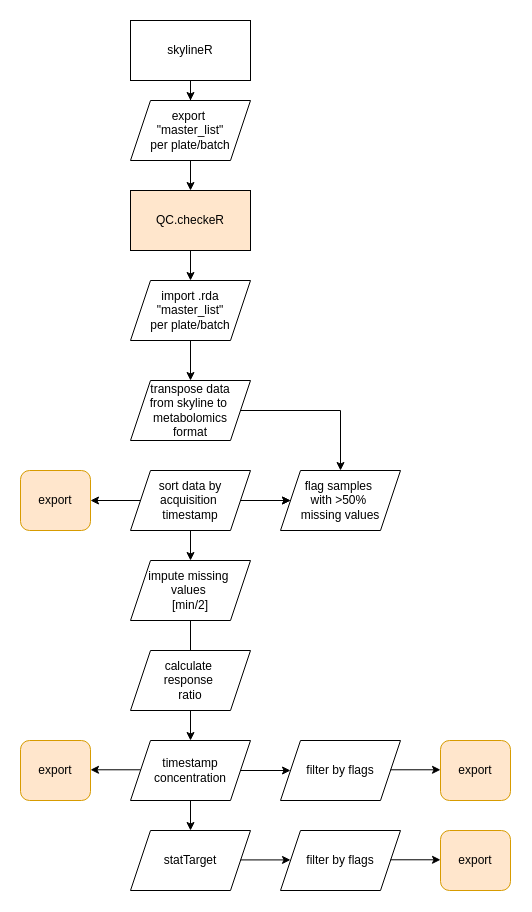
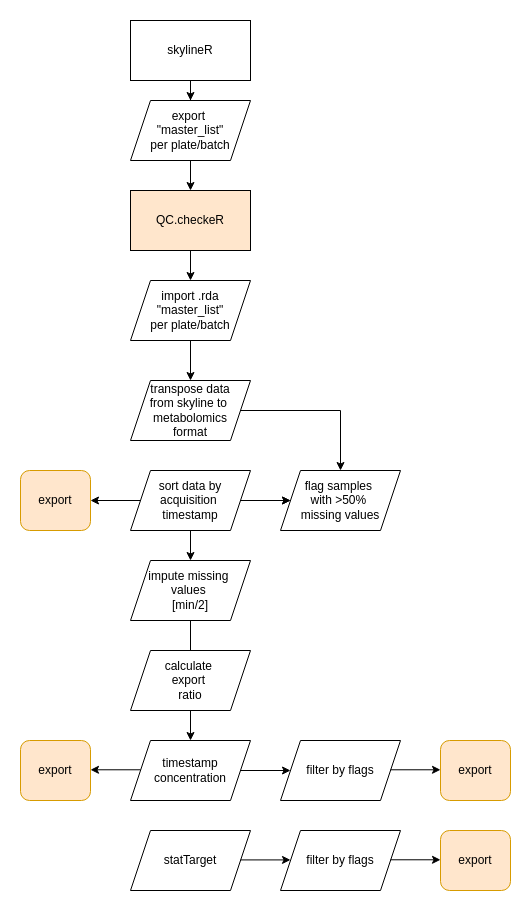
(191, 681) -> (191, 681)
(191, 820) -> none
